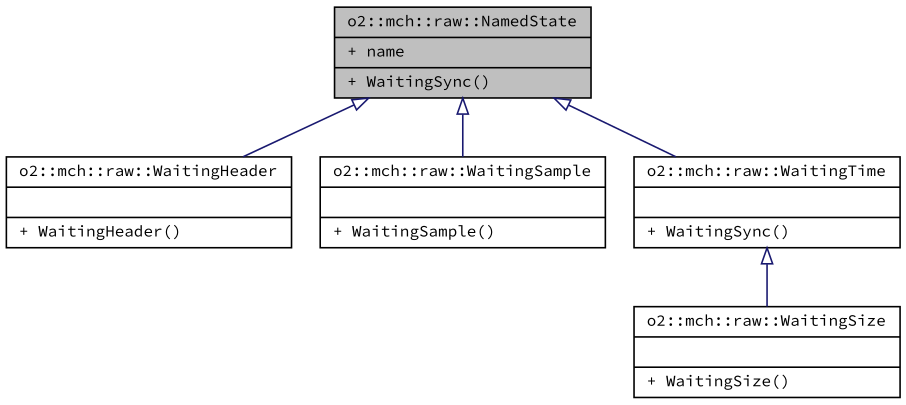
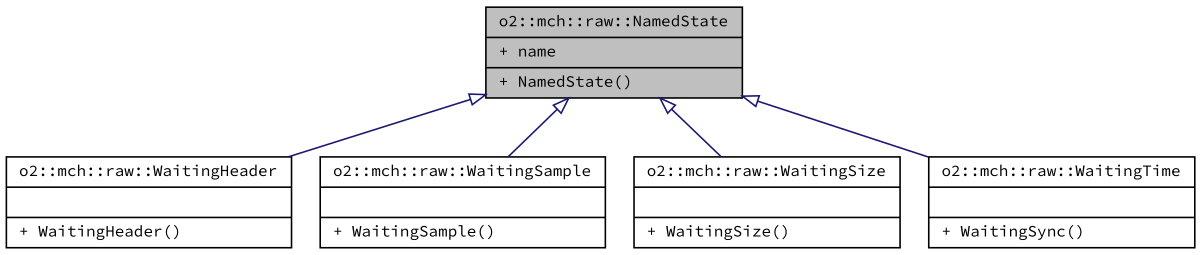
(420, 82) -> (566, 82)
(767, 285) -> (696, 133)
